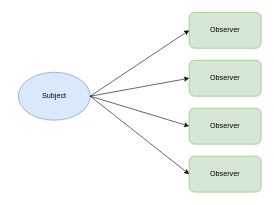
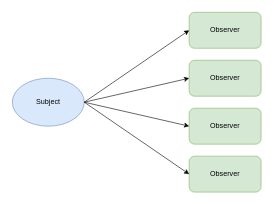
(54, 96) -> (48, 102)
